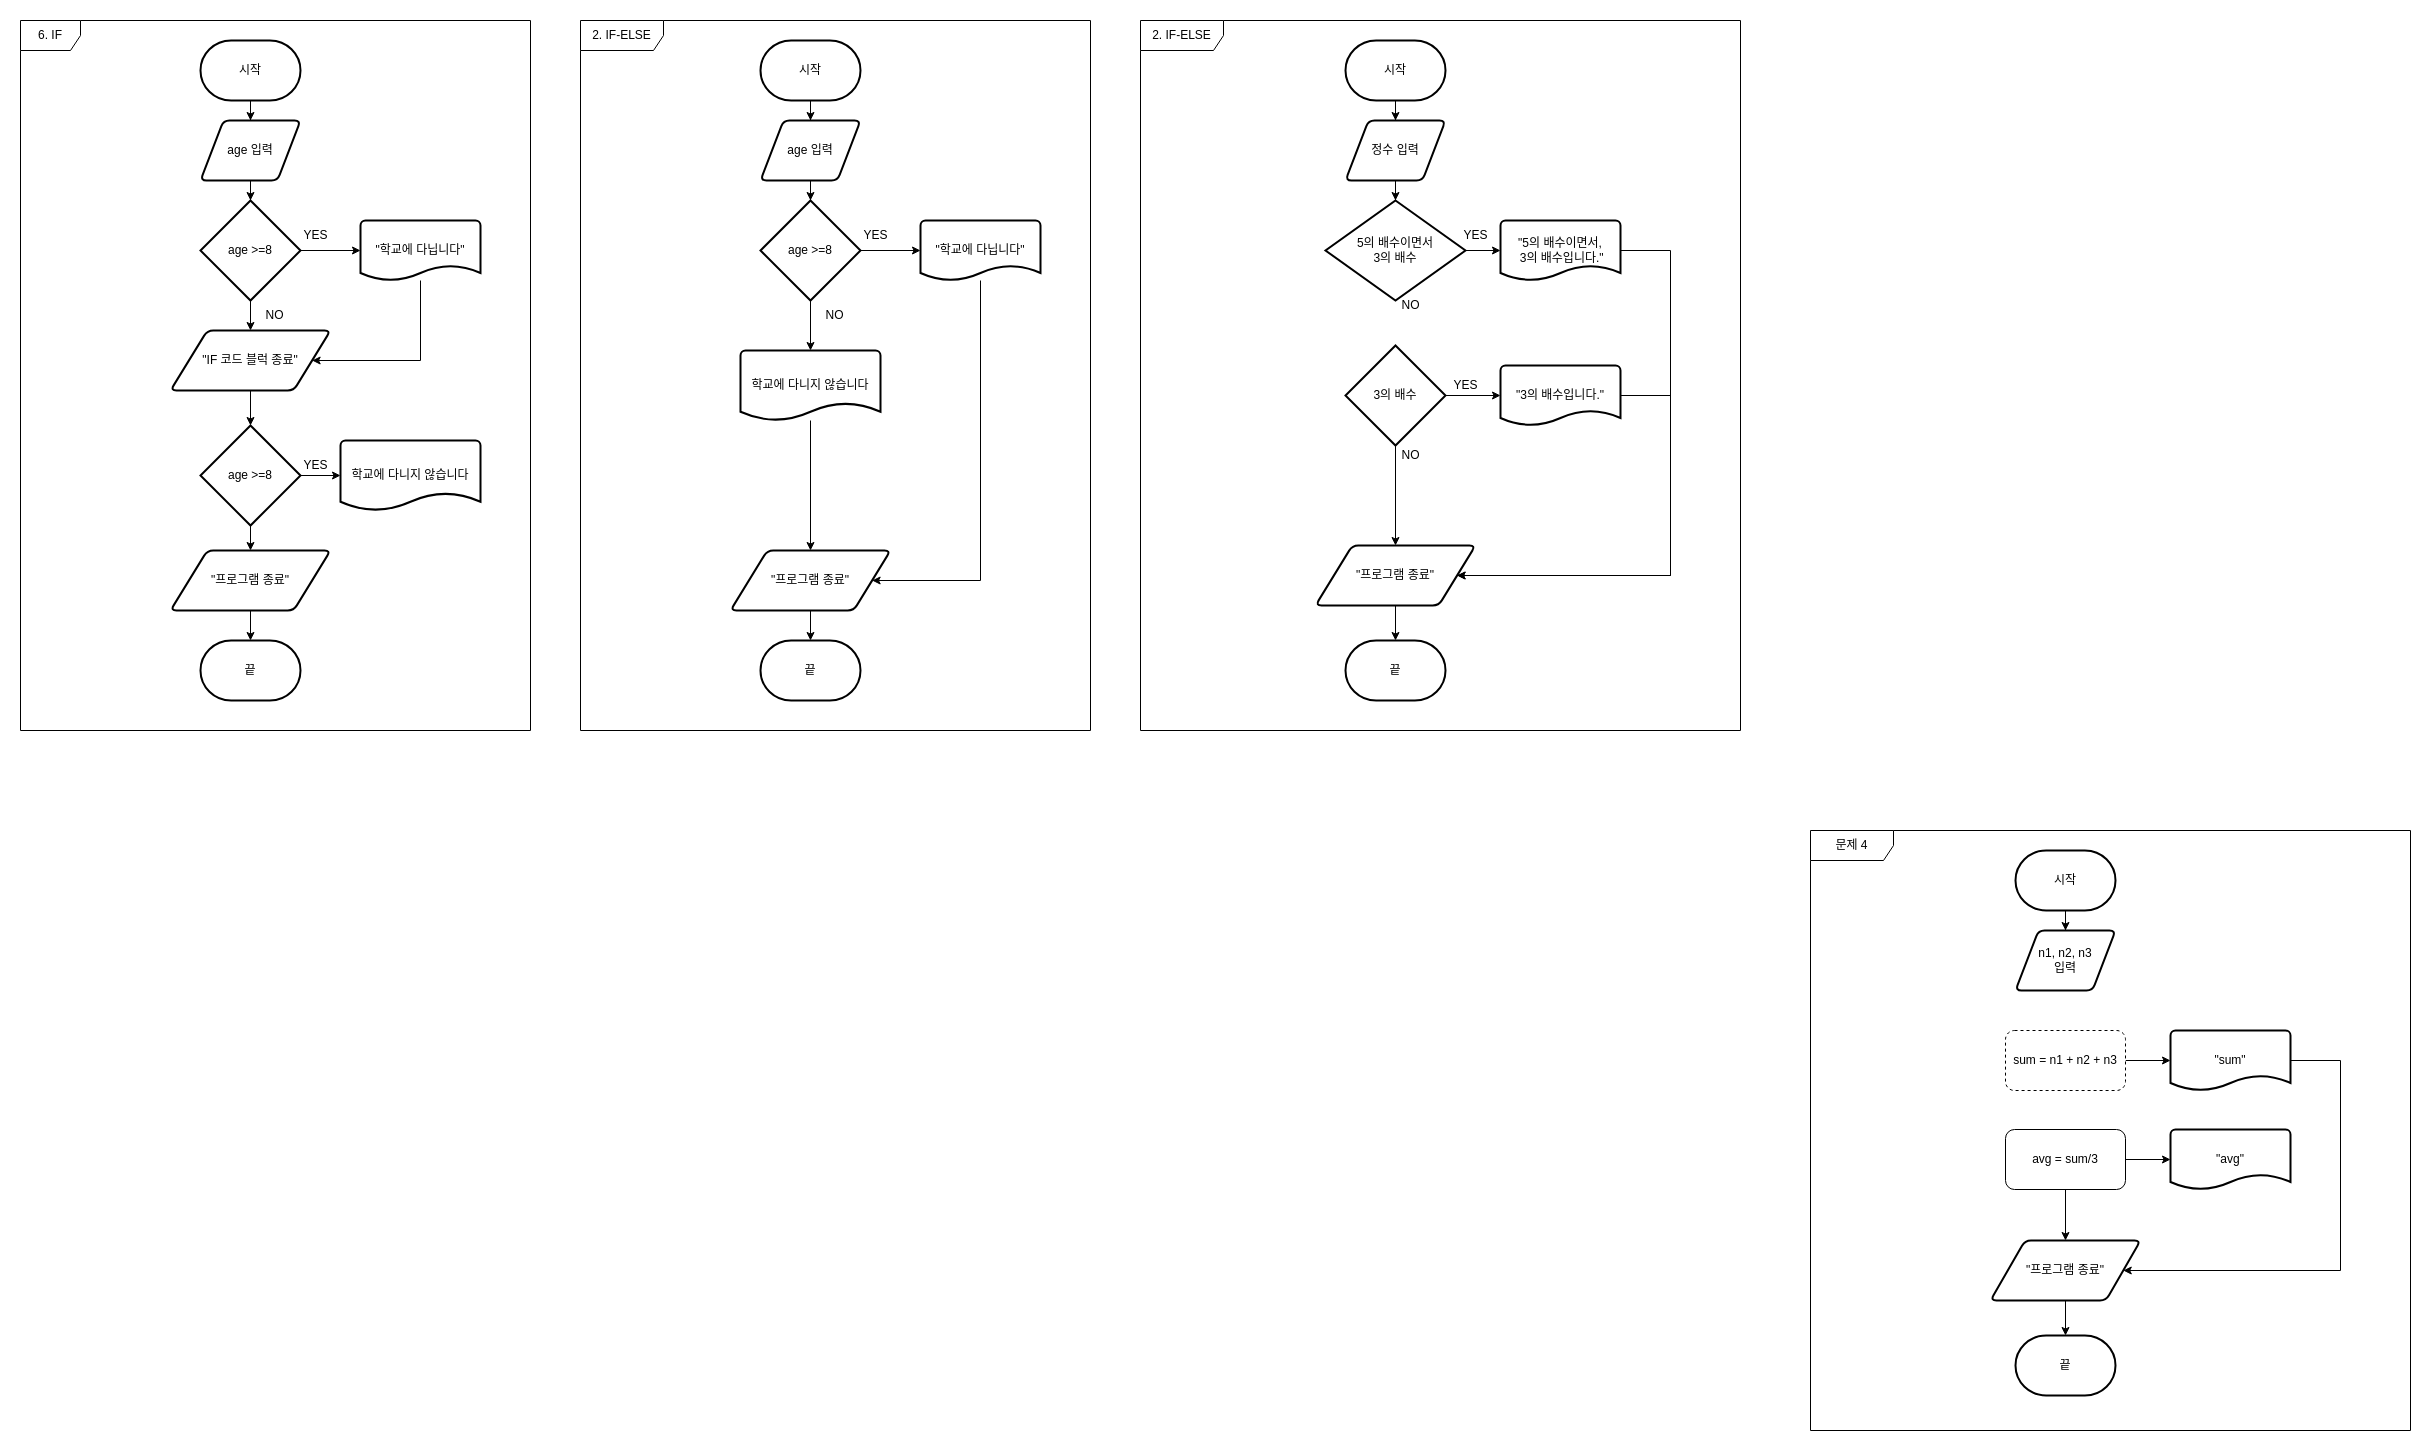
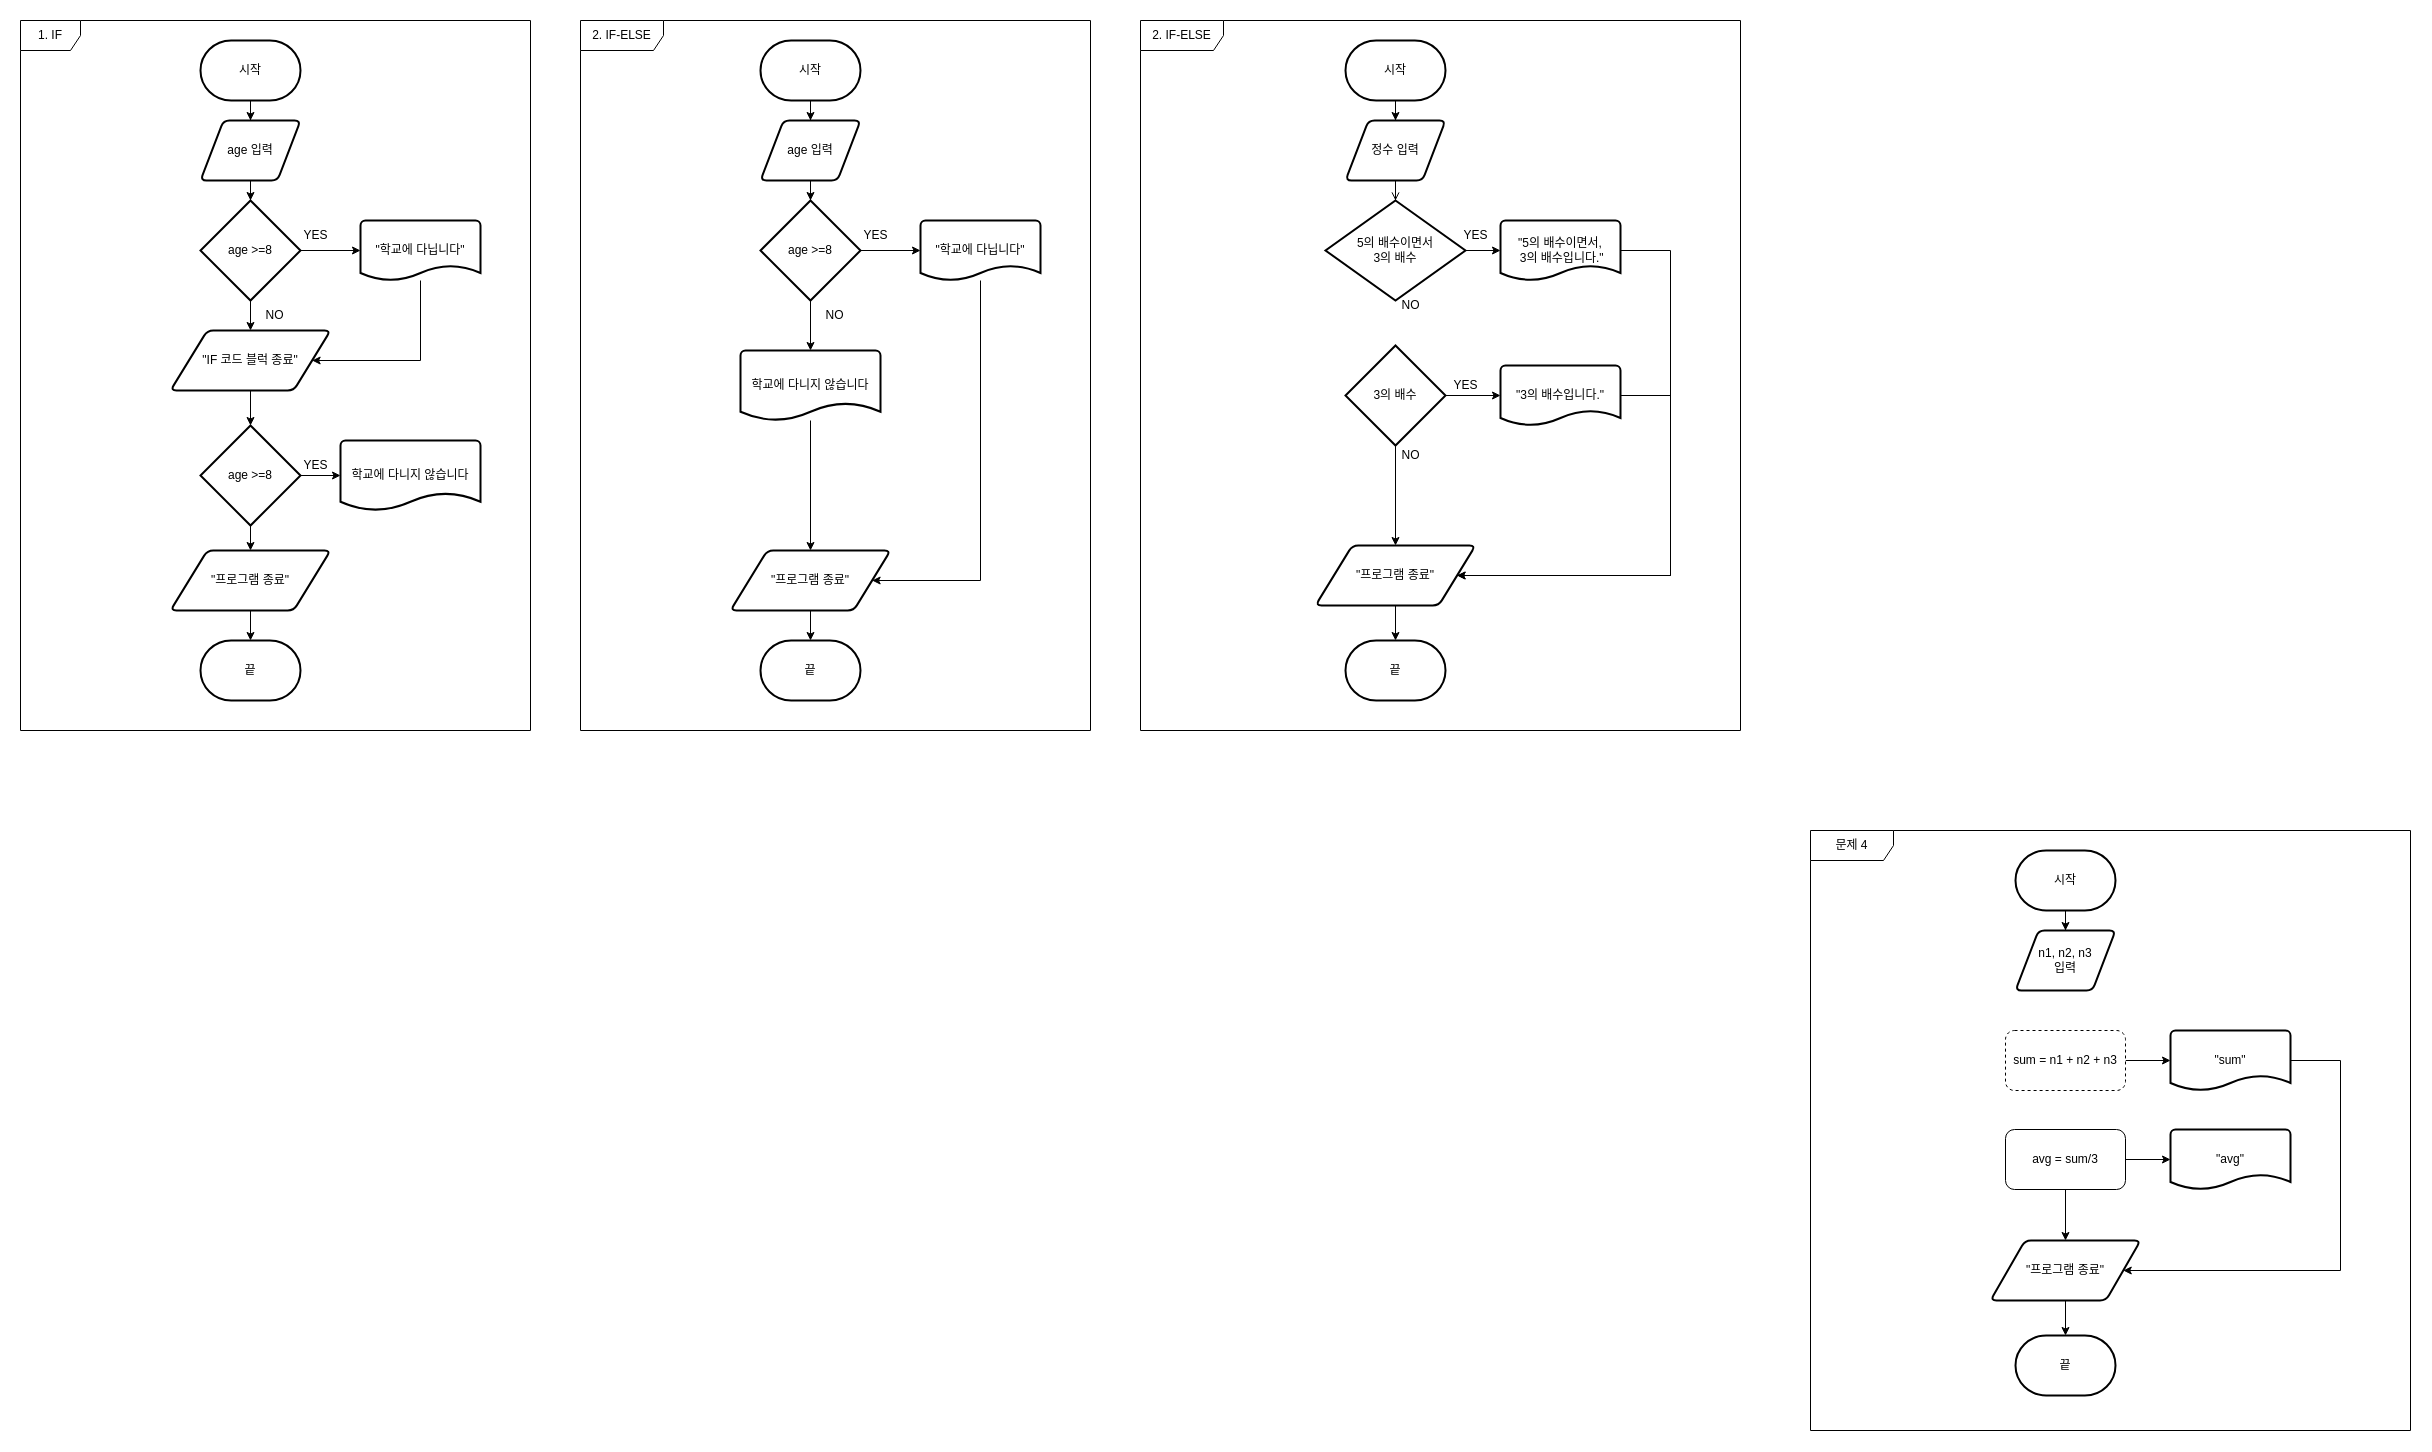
(51, 36) -> (51, 36)
(1396, 192) -> (1396, 193)
